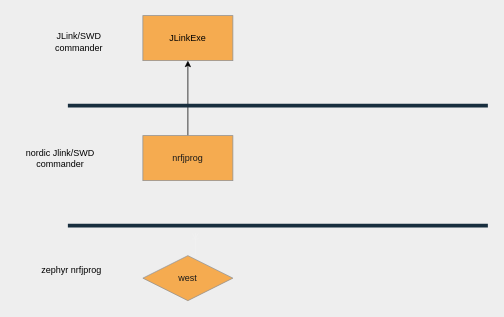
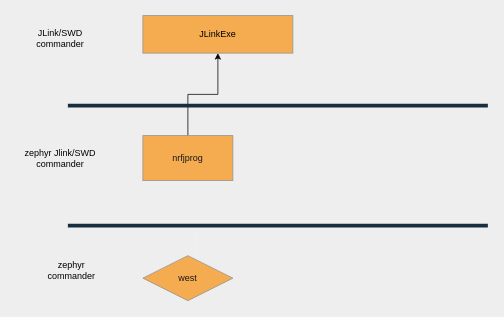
(188, 38) -> (218, 34)
(79, 42) -> (60, 38)
(60, 158) -> (60, 158)
(72, 270) -> (72, 270)
